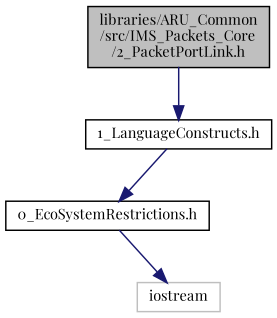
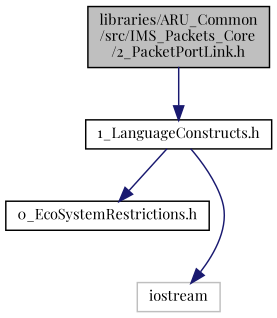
(138, 251) -> (224, 208)
